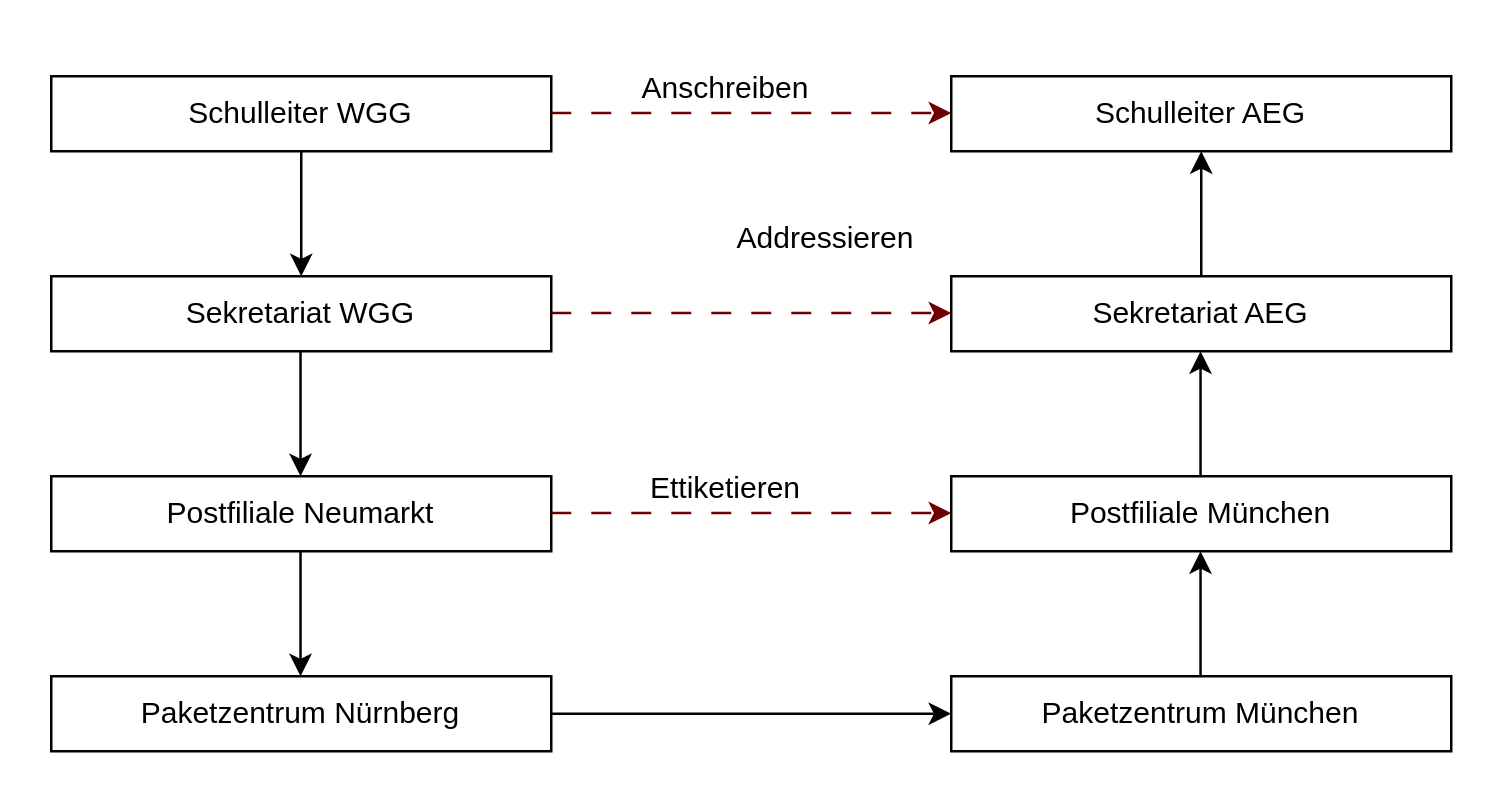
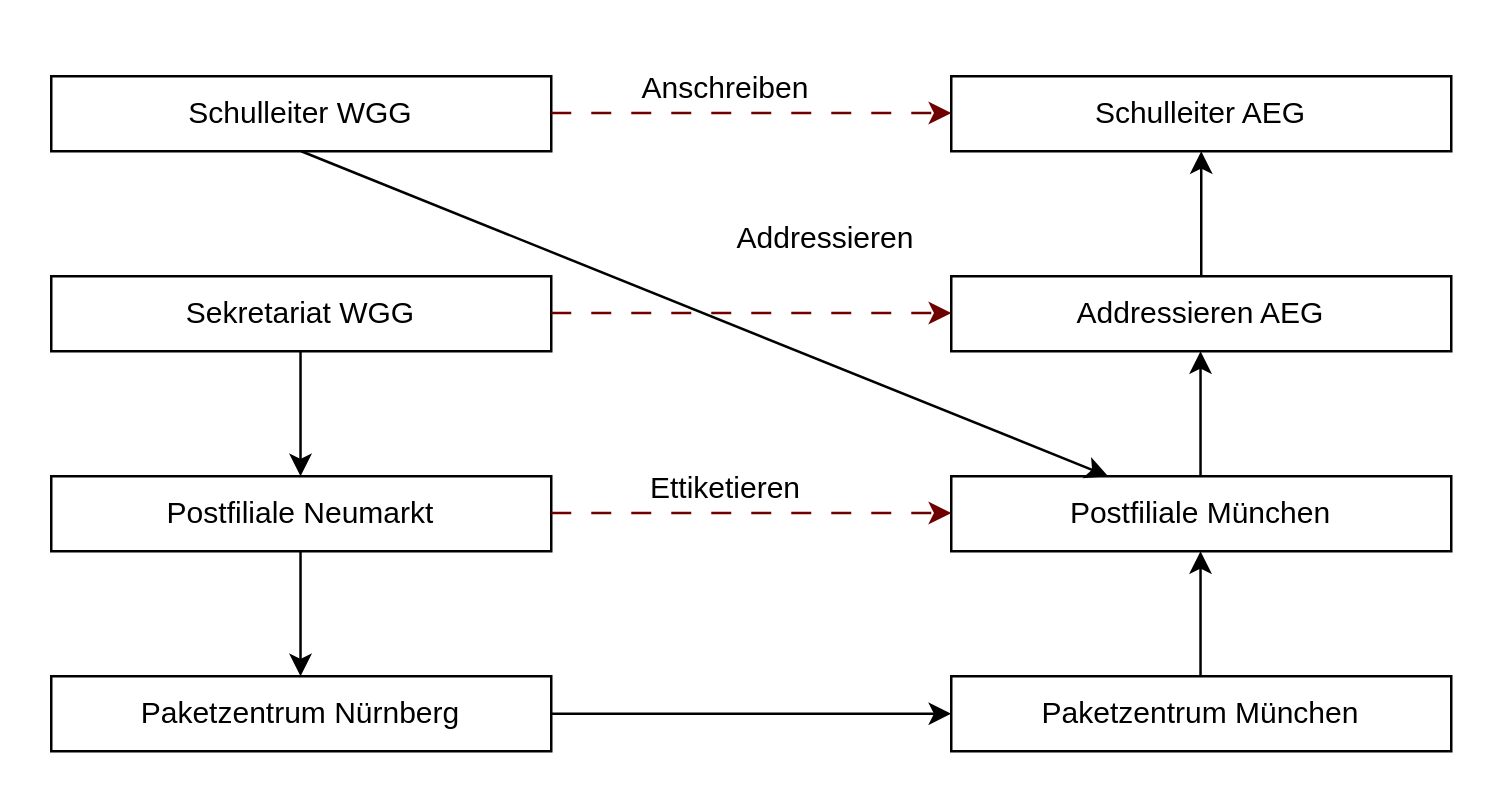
(301, 205) -> (497, 230)
(1201, 314) -> (1201, 314)
